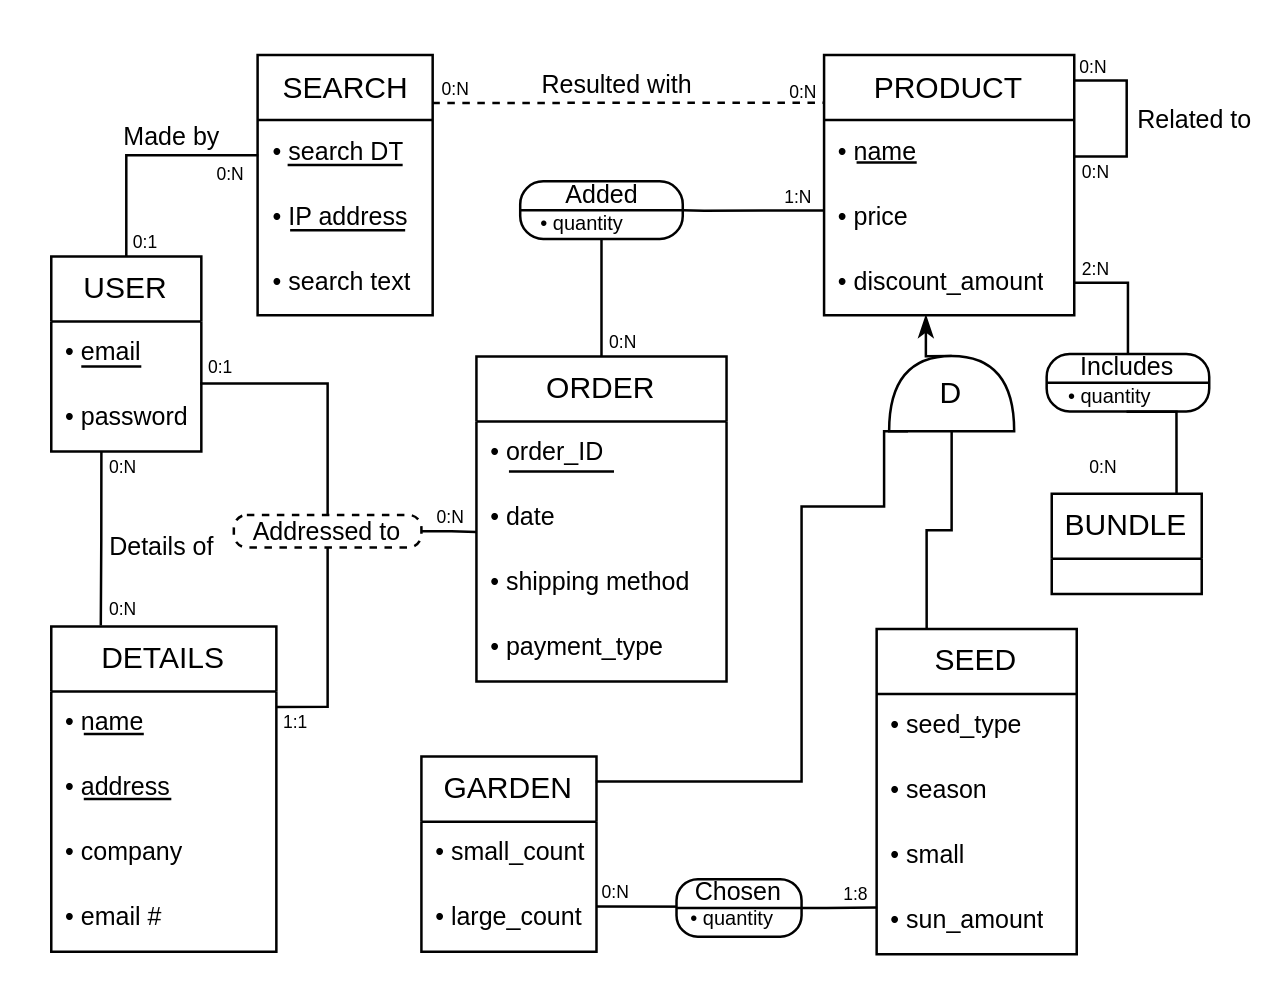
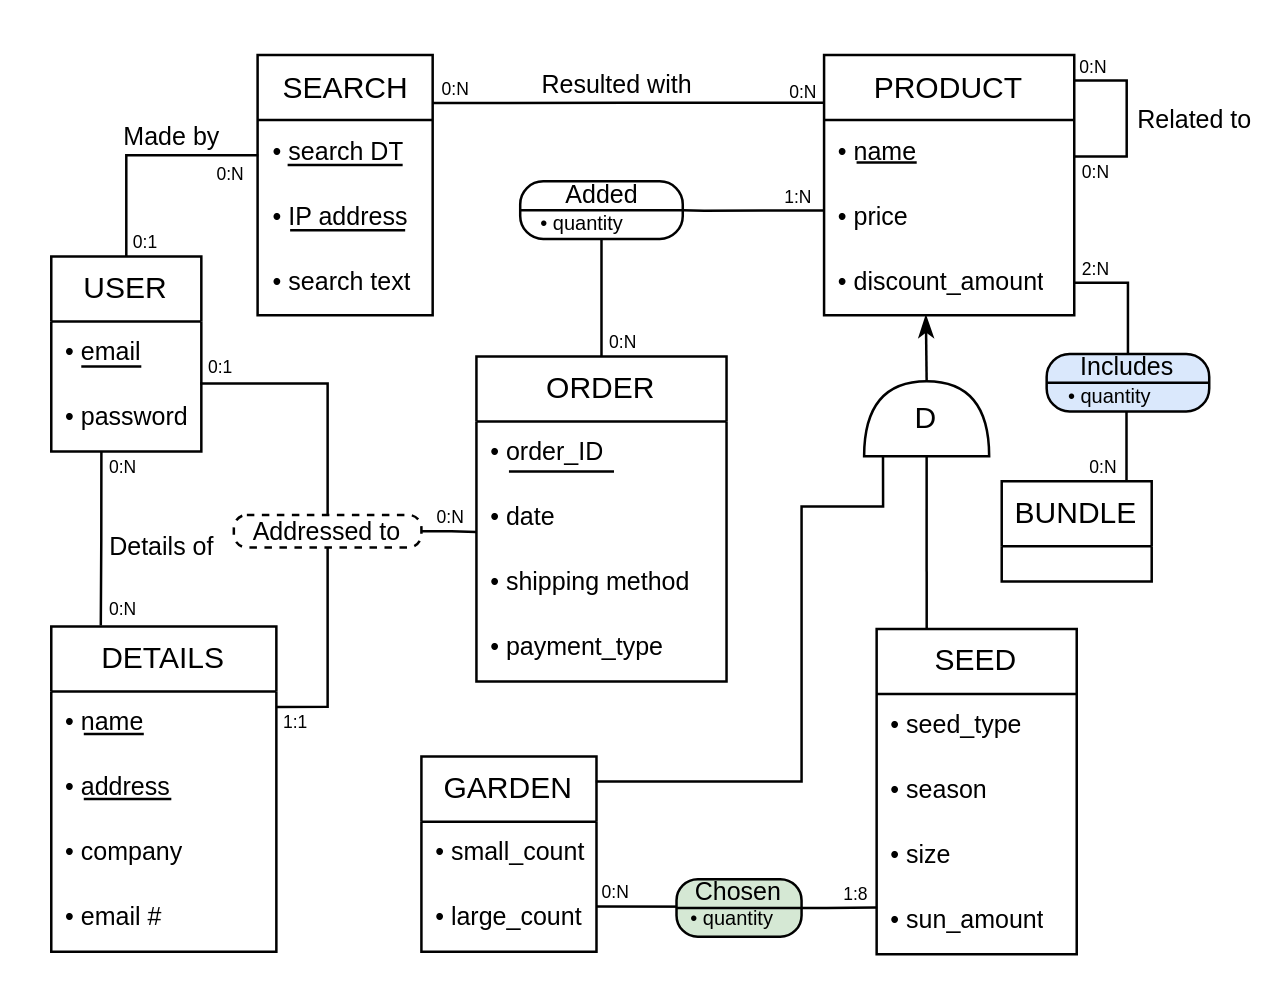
(627, 103) -> (627, 103)
(1128, 383) -> (1128, 383)
(951, 393) -> (926, 418)
(1126, 544) -> (1076, 531)
(931, 856) -> (927, 856)
(739, 908) -> (739, 908)
